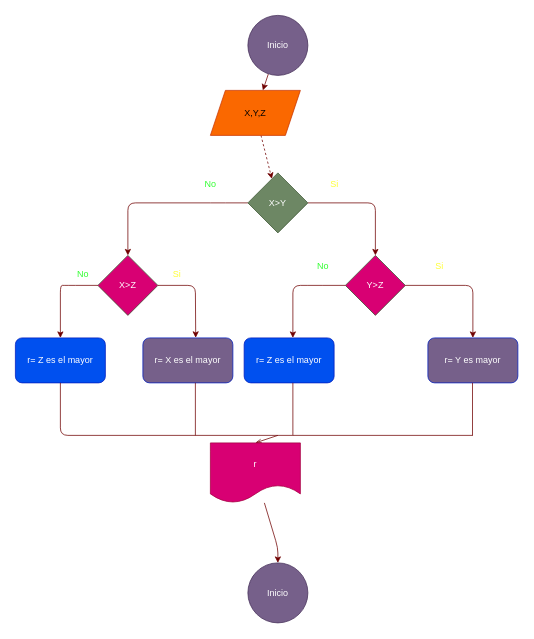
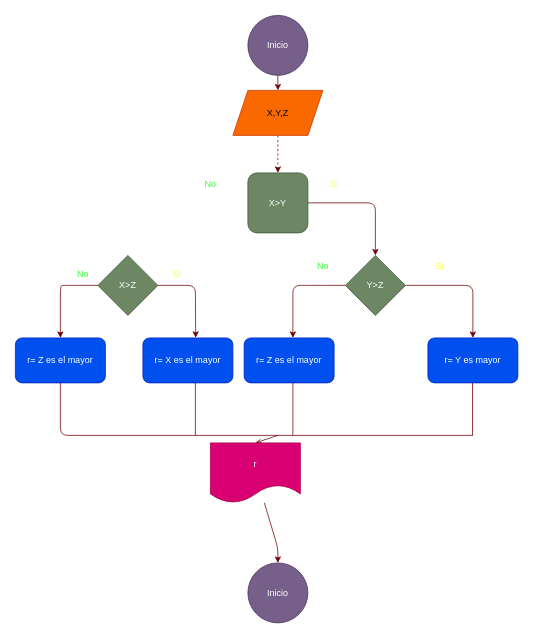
(255, 113) -> (278, 113)
(278, 203) -> (278, 203)
(130, 205) -> none
(128, 285) -> (128, 285)
(375, 285) -> (375, 285)
(188, 360) -> (188, 360)
(473, 360) -> (473, 360)
